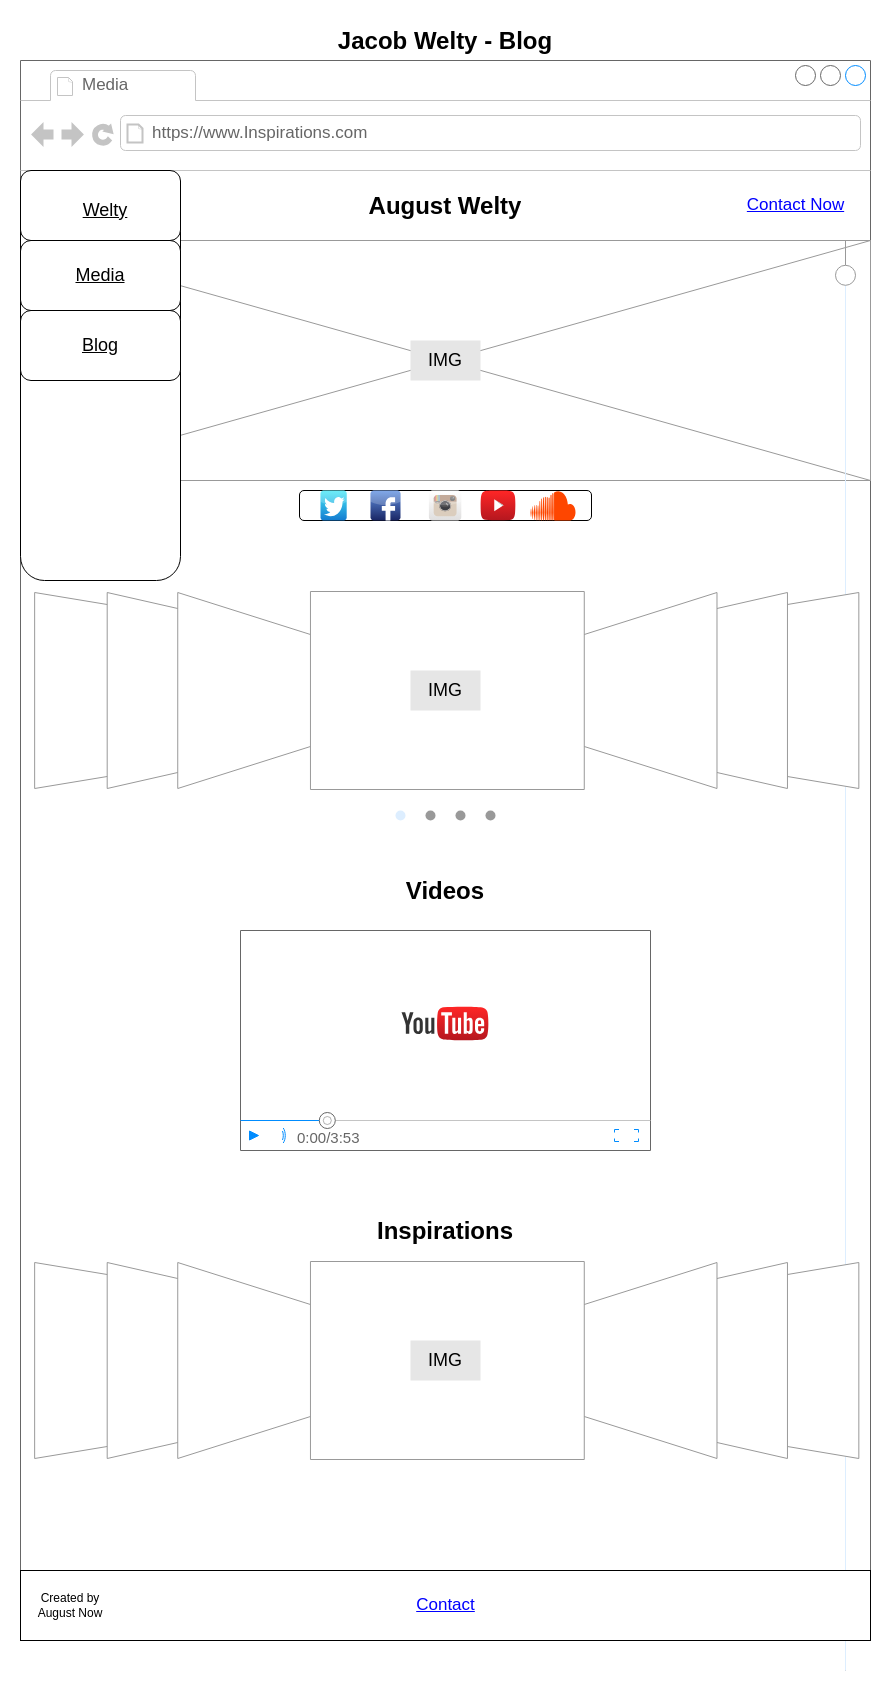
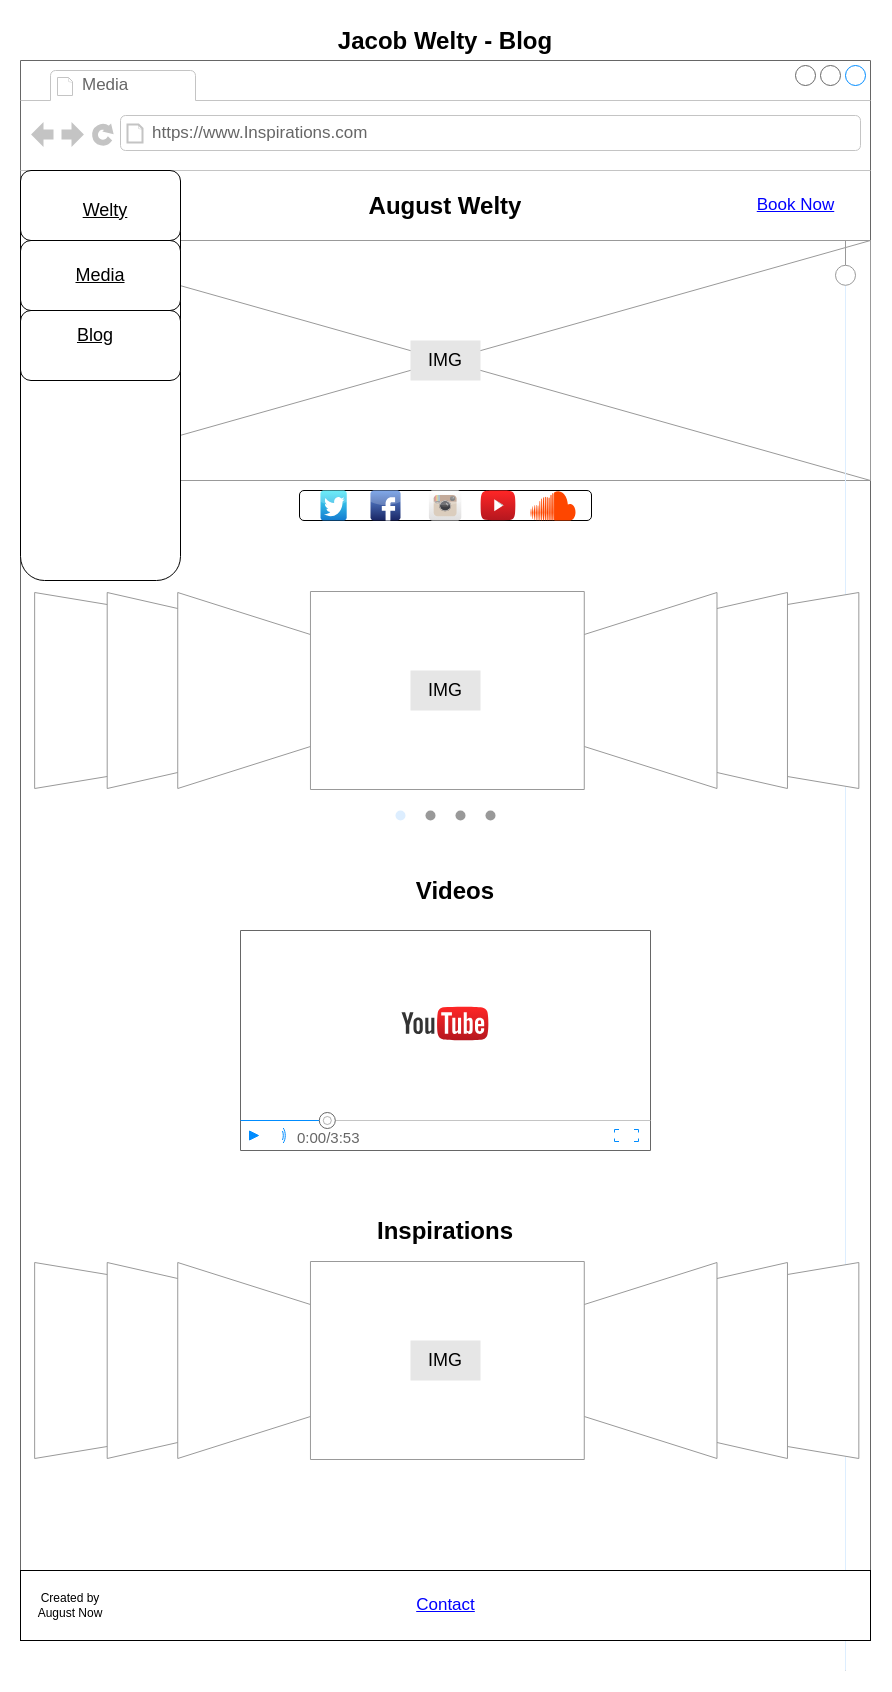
(796, 206) -> (796, 206)
(101, 346) -> (96, 336)
(446, 896) -> (456, 896)
